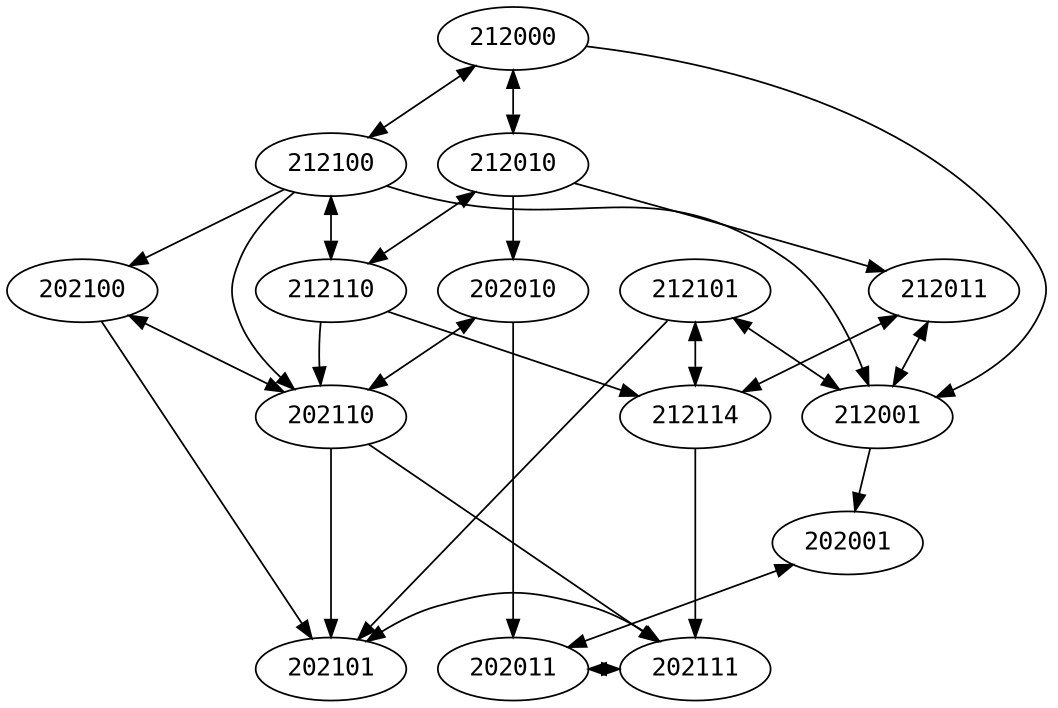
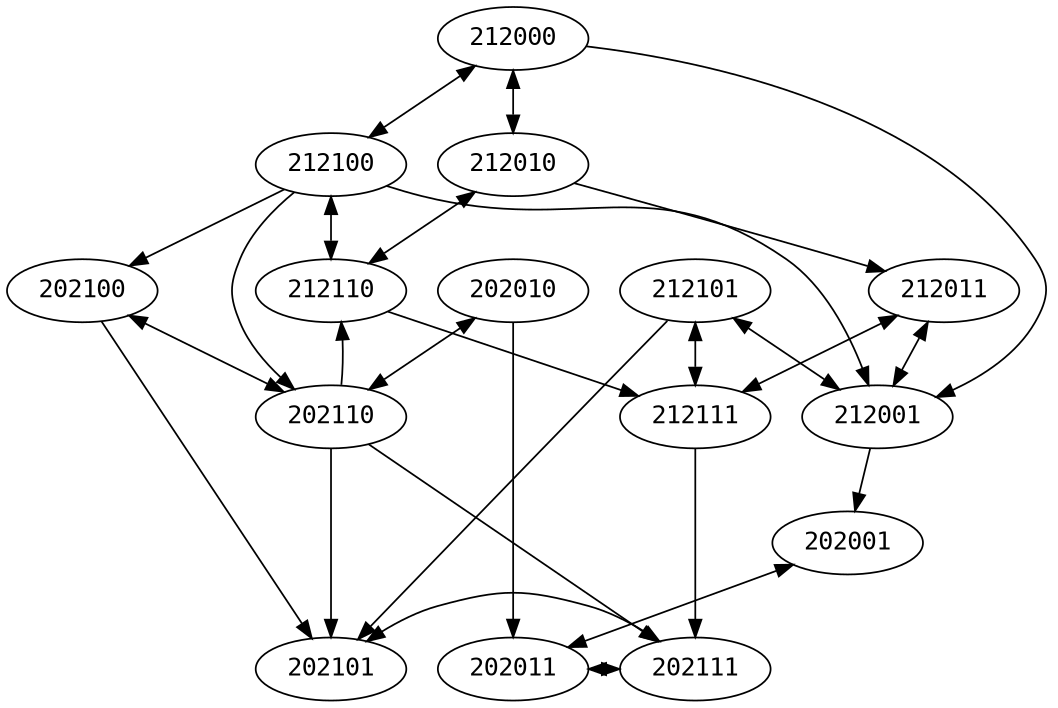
(513, 220) -> none
(319, 345) -> (343, 362)
(695, 417) -> (695, 417)
